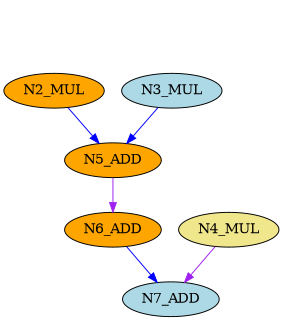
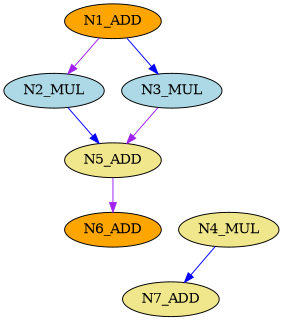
none -> (113, 21)
(54, 91) -> (54, 91)
(146, 122) -> (146, 122)
(113, 160) -> (113, 160)
(139, 261) -> none
(203, 261) -> (203, 261)
(171, 299) -> (171, 299)
